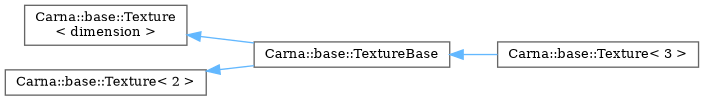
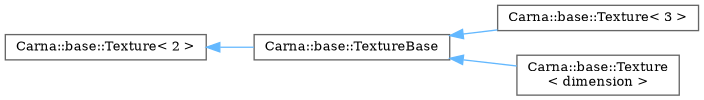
(227, 40) -> (490, 63)
